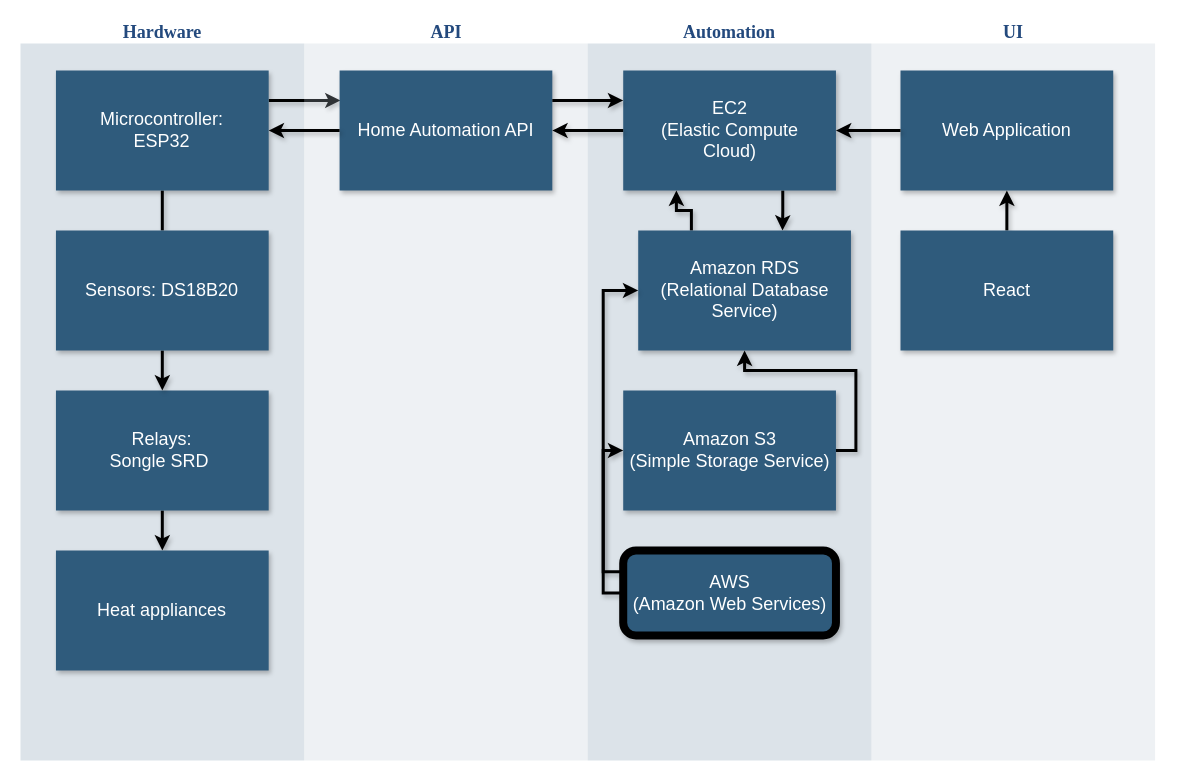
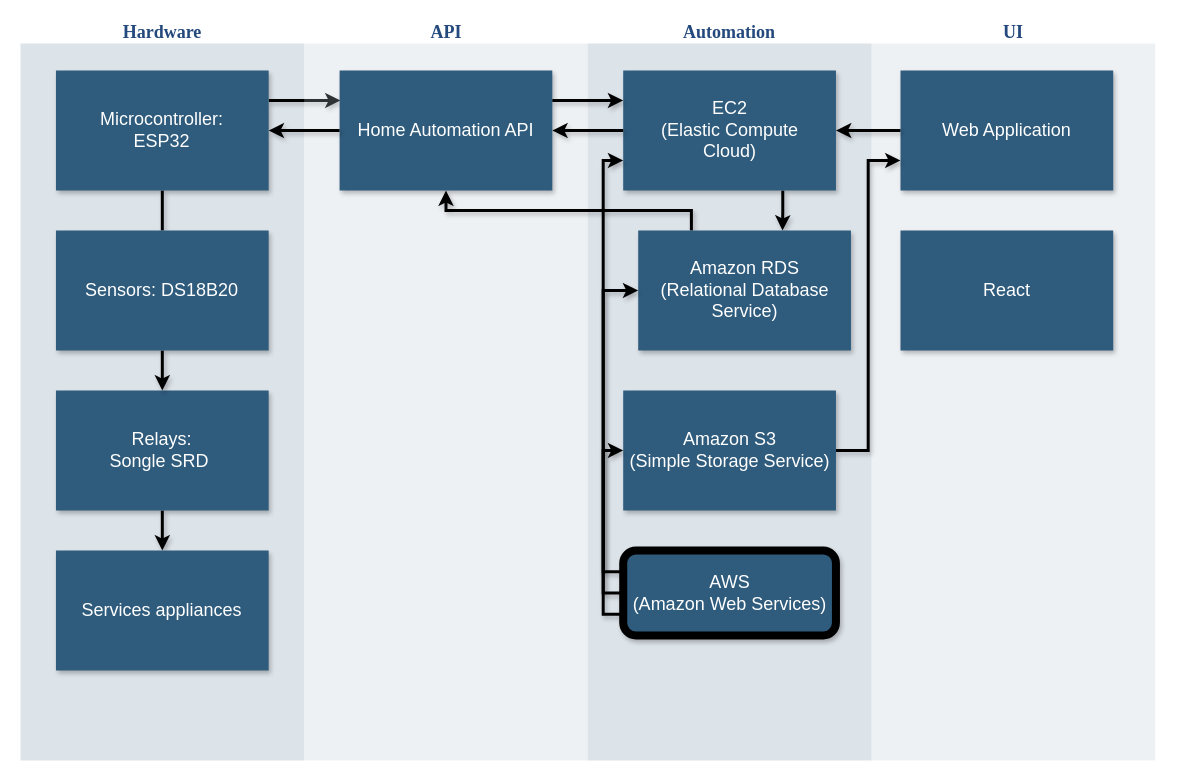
(676, 207) -> (558, 211)
(1007, 216) -> none
none -> (603, 220)
(838, 371) -> (868, 303)
(162, 611) -> (162, 611)
